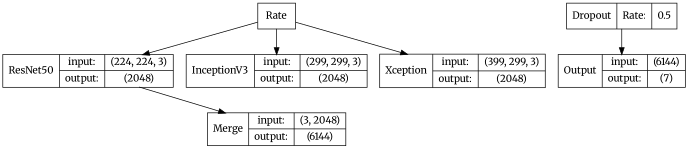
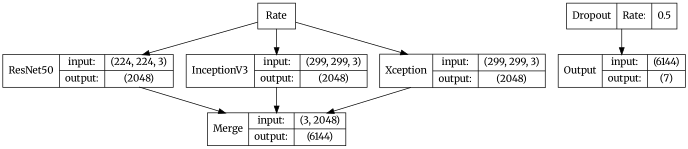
(512, 62) -> (512, 62)
none -> (277, 97)
none -> (372, 99)
